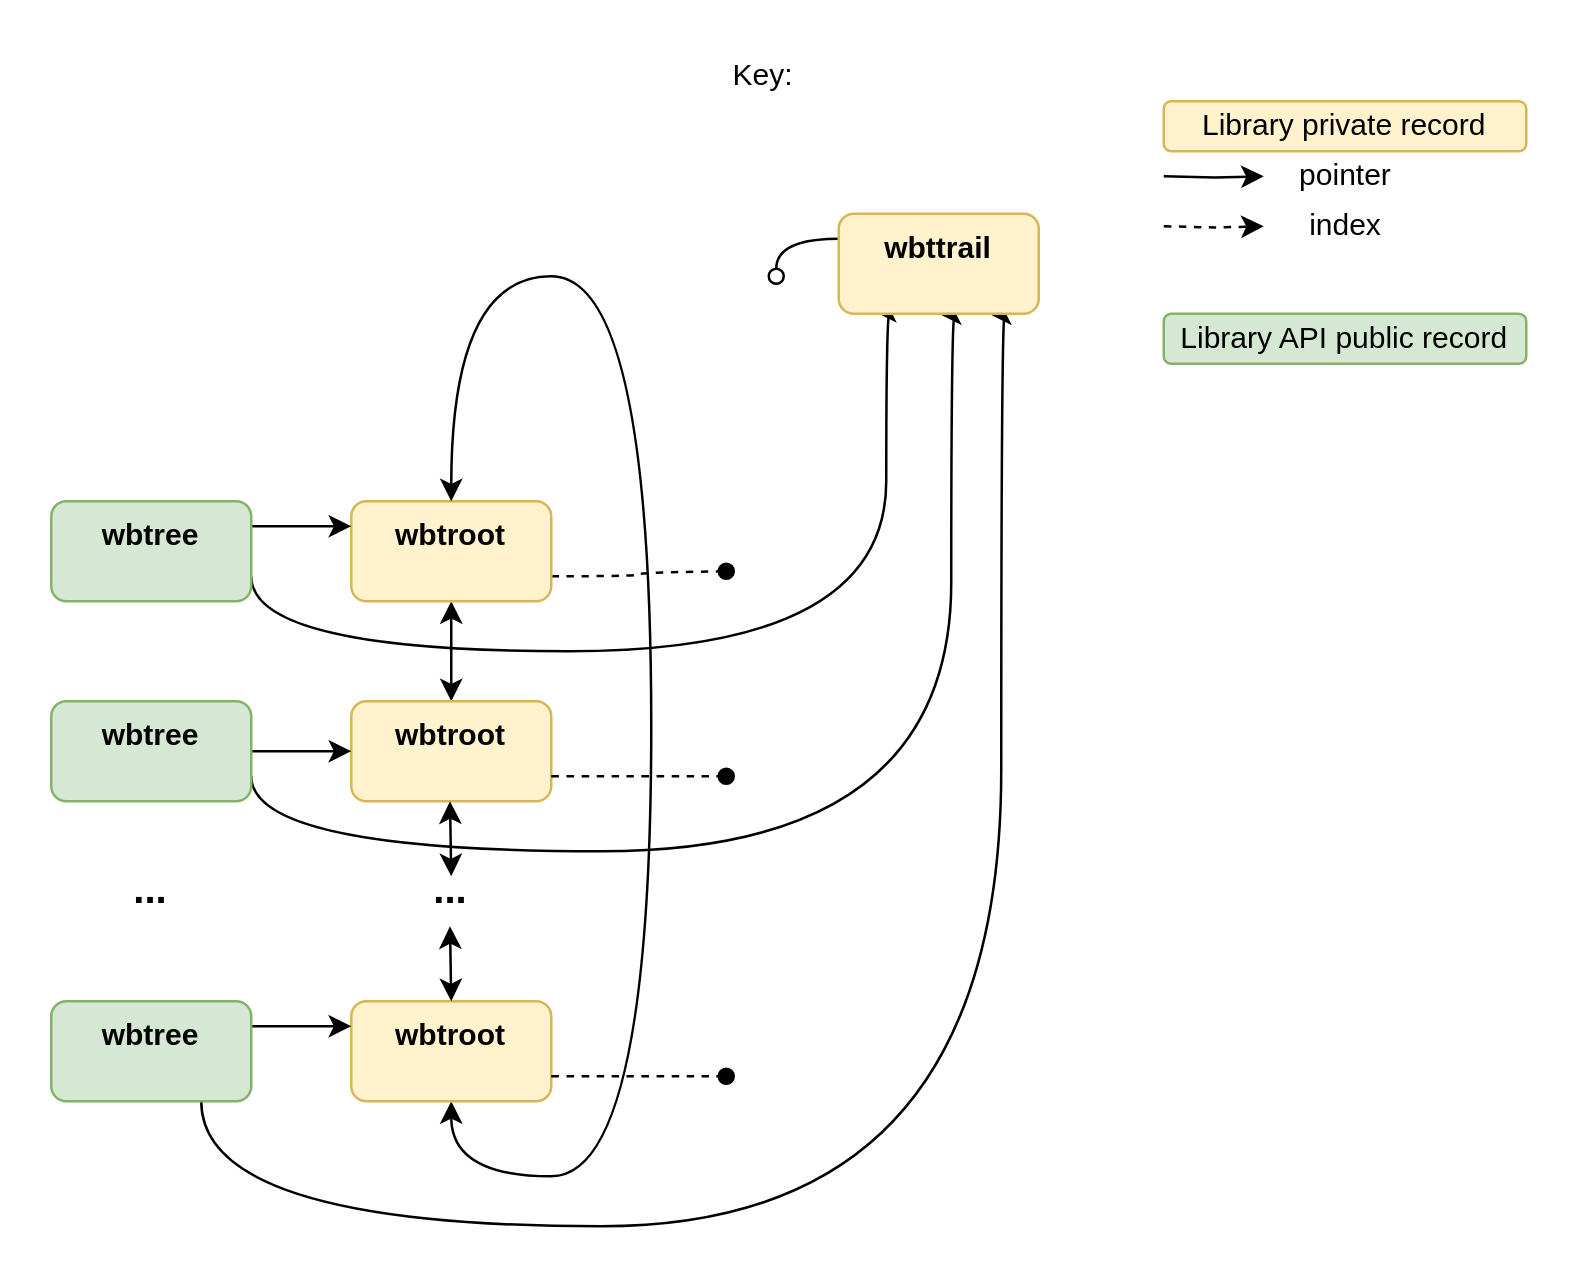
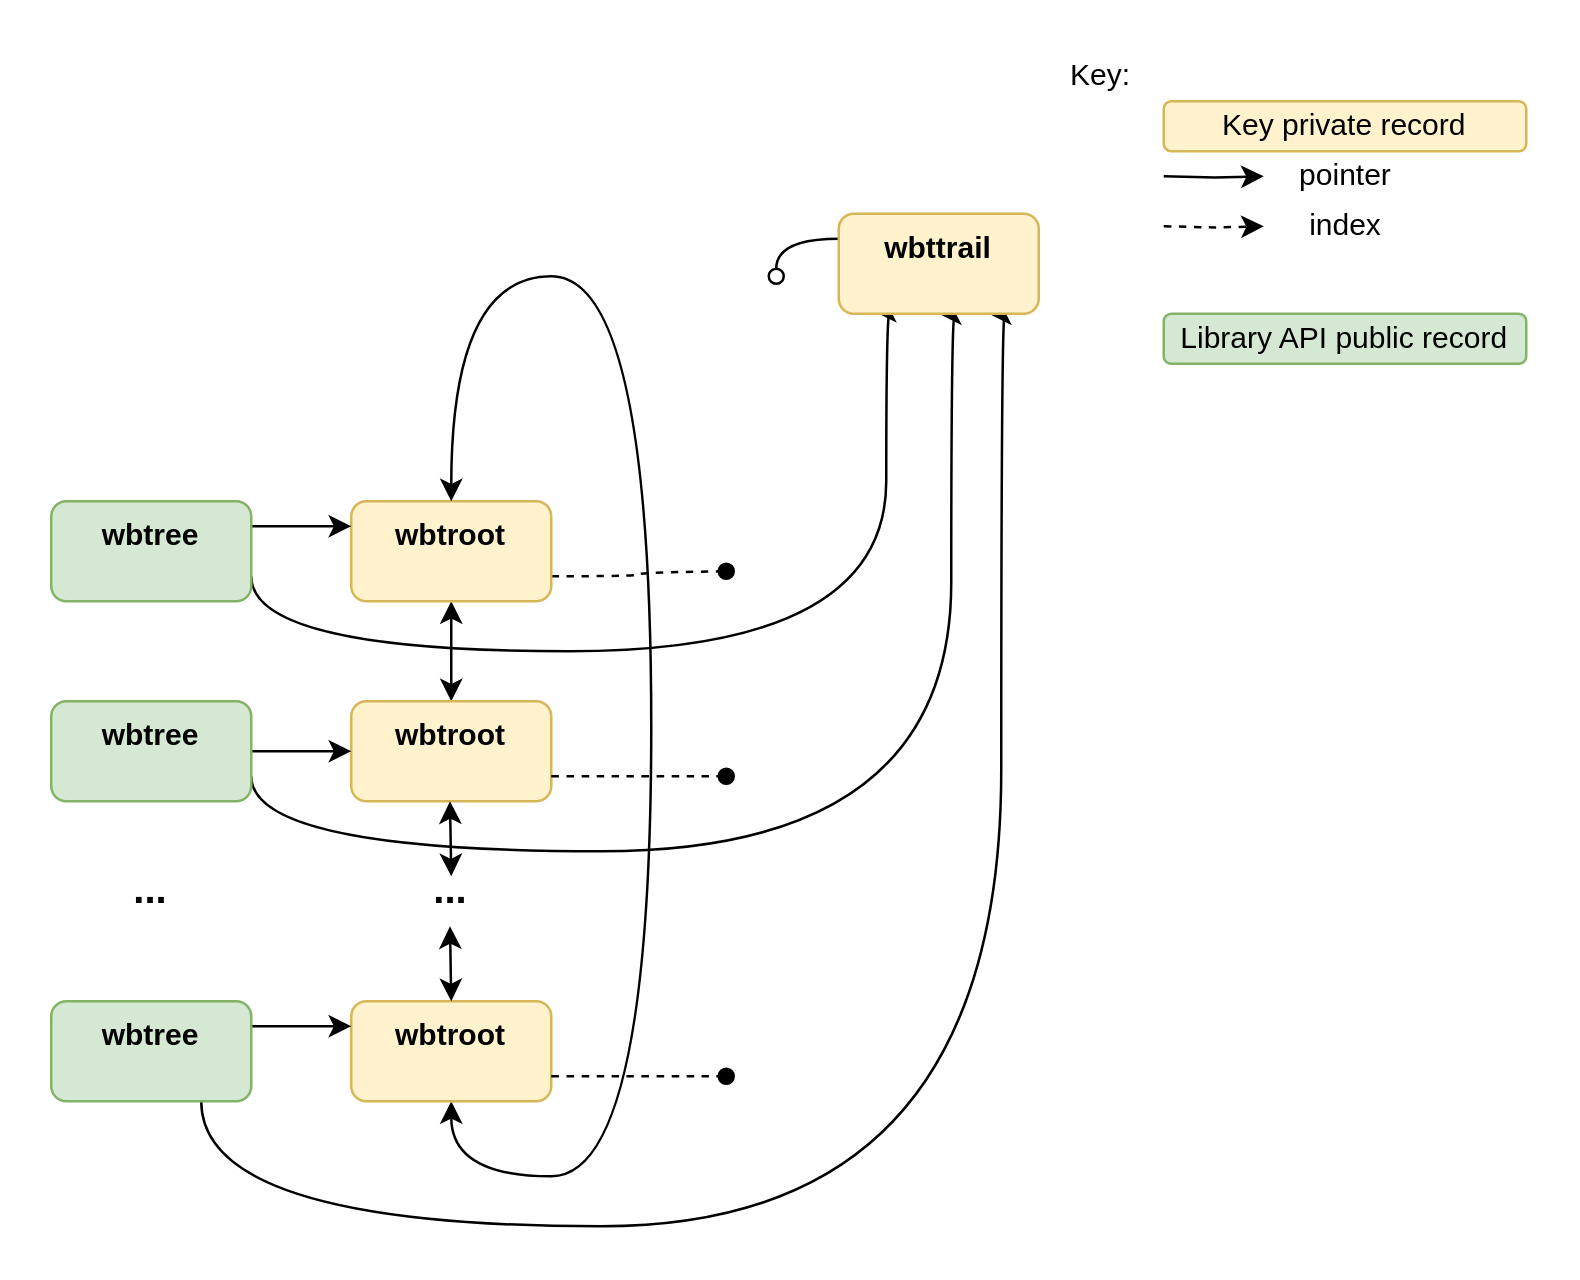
(764, 76) -> (1101, 76)
(1345, 126) -> (1345, 126)
